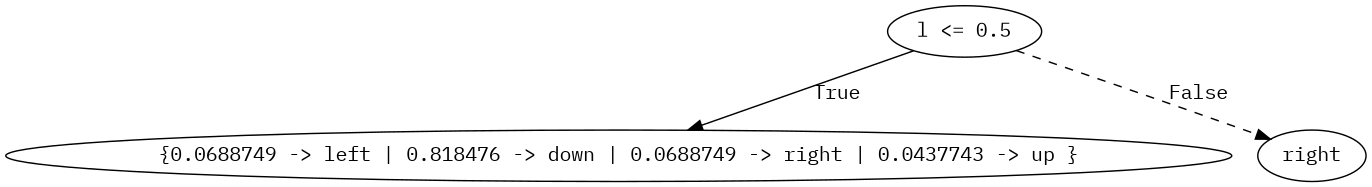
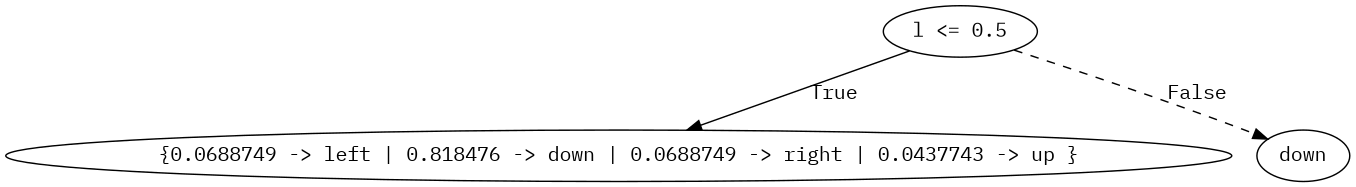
(1312, 156) -> (1303, 156)
